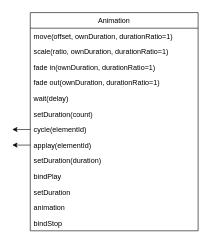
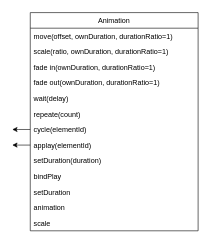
(69, 114) -> (62, 114)
(49, 223) -> (43, 223)
